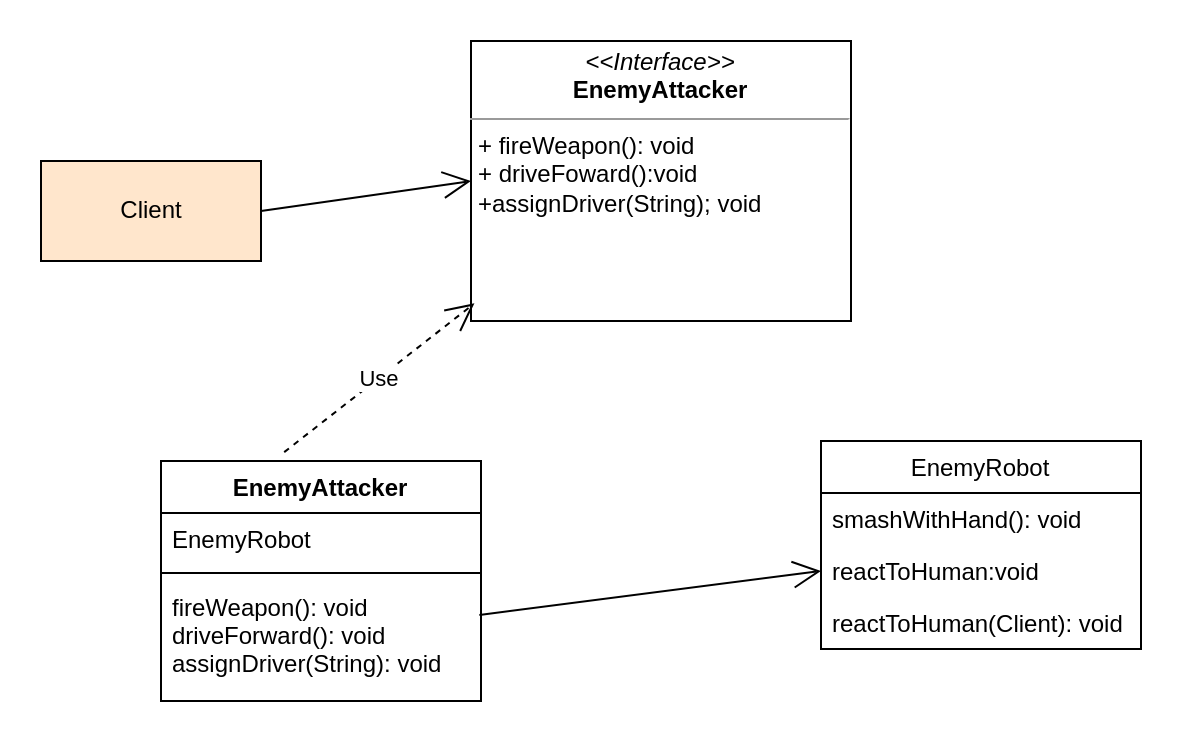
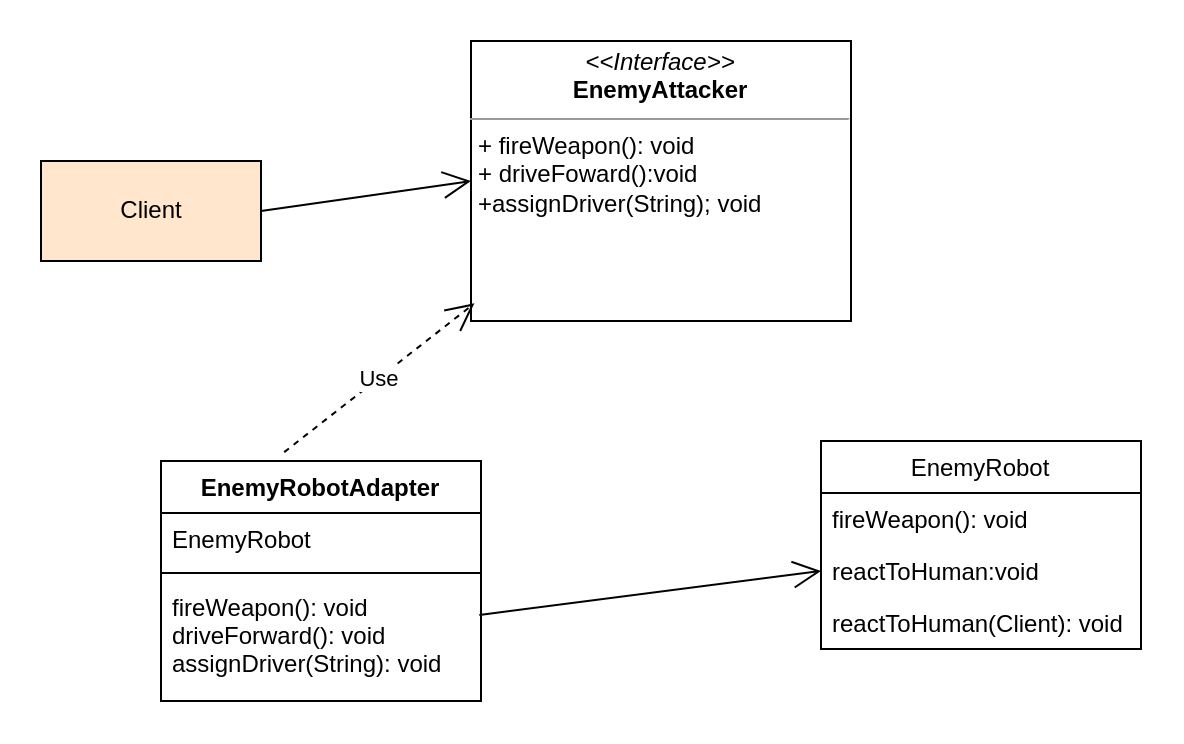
(320, 488) -> (320, 488)
(961, 520) -> (940, 520)
